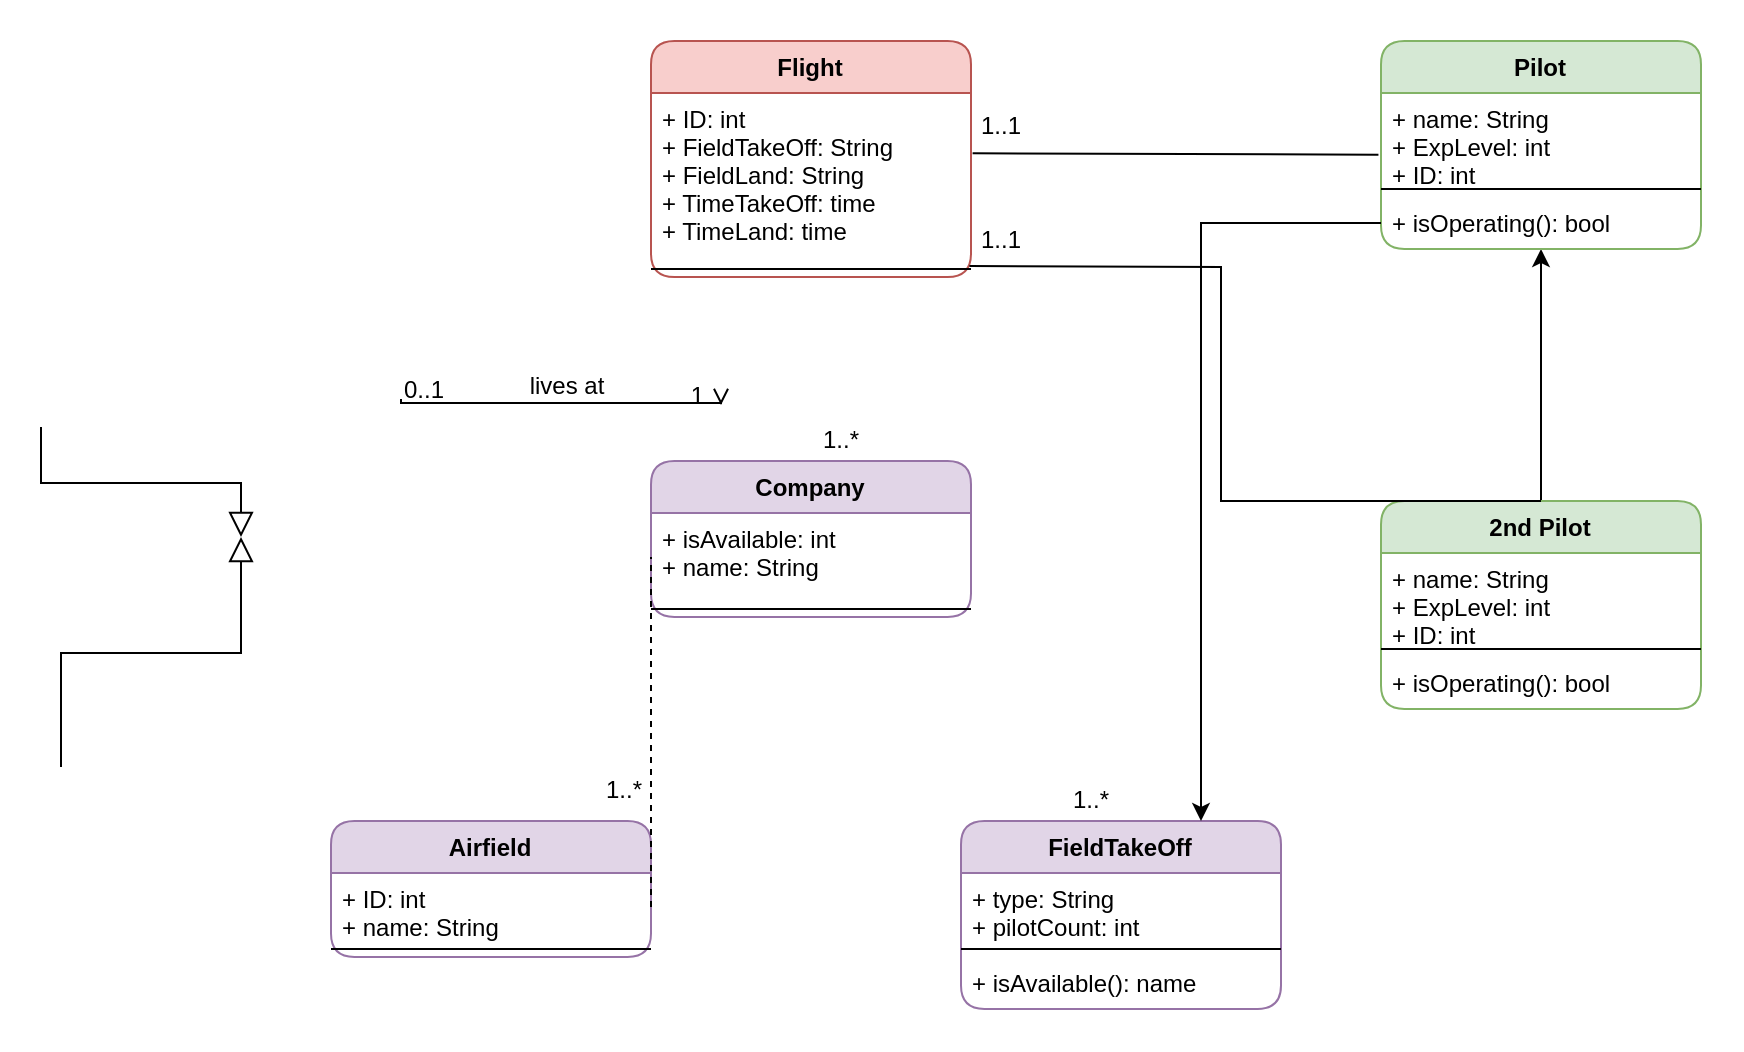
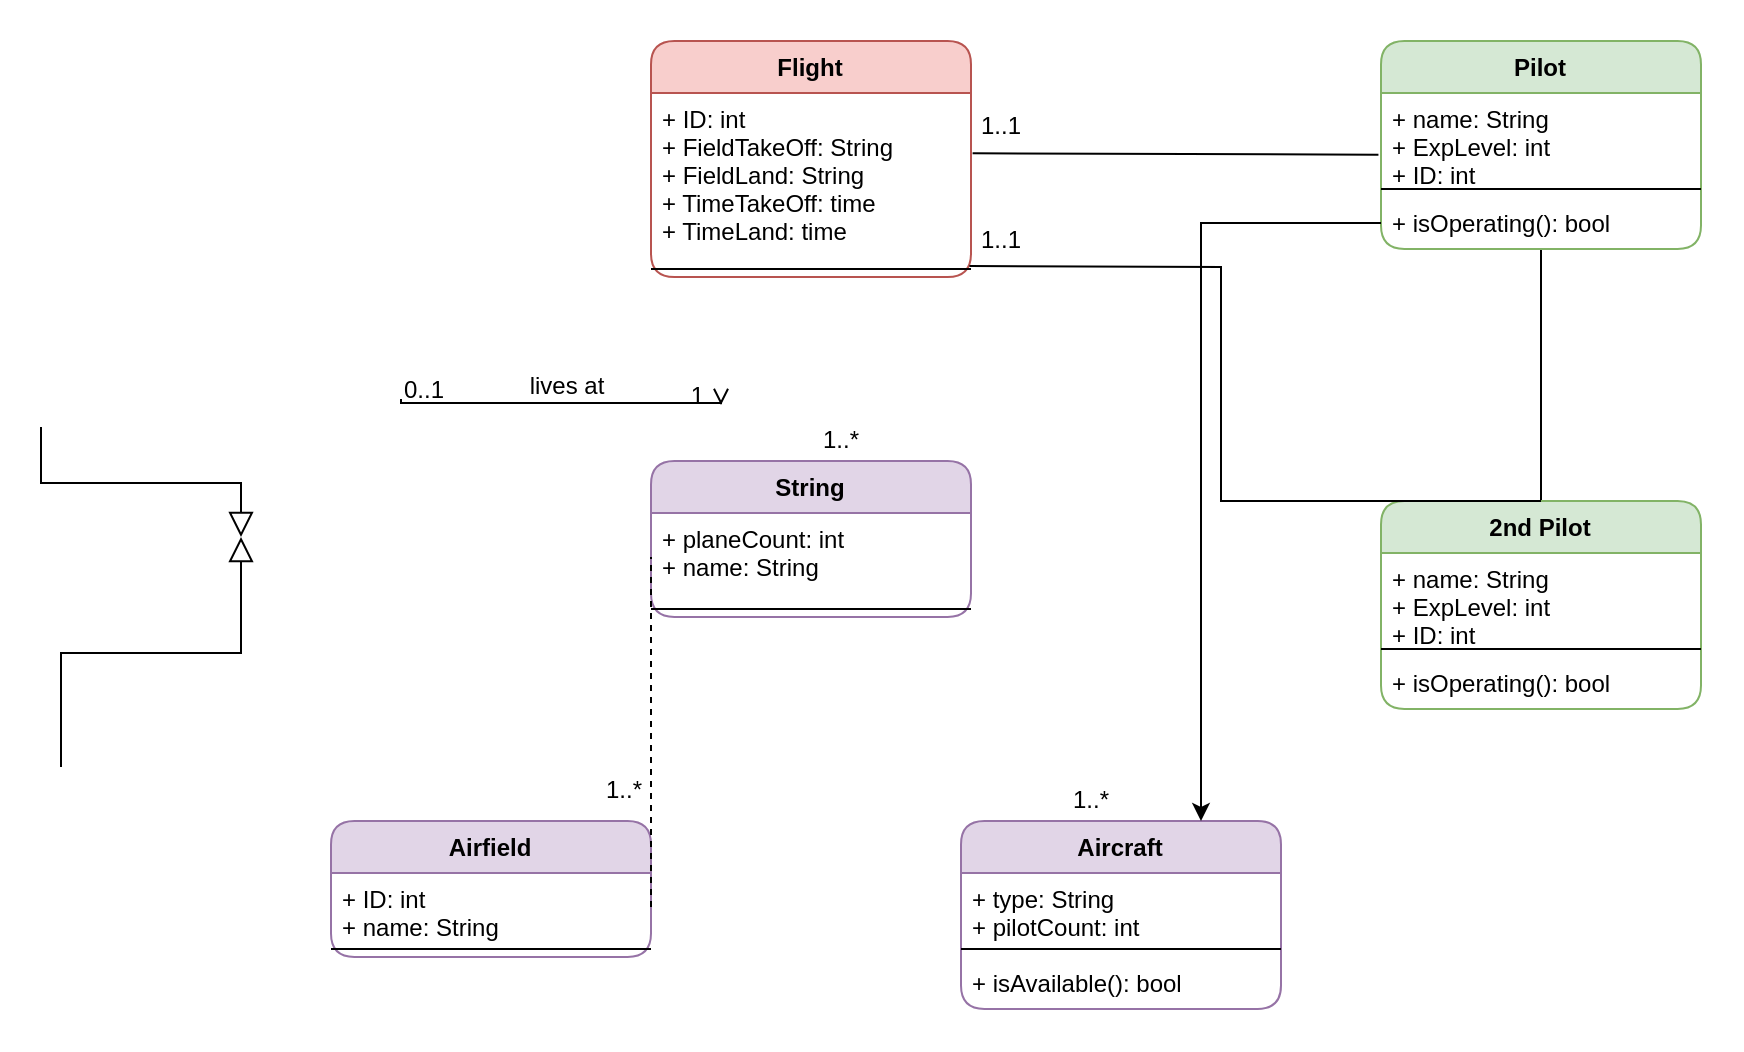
(1541, 264) -> (1541, 259)
(810, 488) -> (810, 488)
(758, 540) -> (761, 540)
(1120, 848) -> (1120, 848)
(1091, 984) -> (1088, 984)
